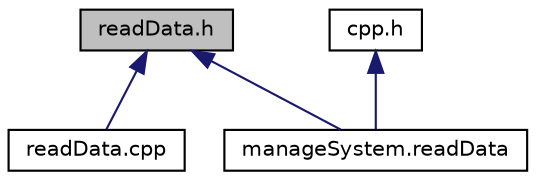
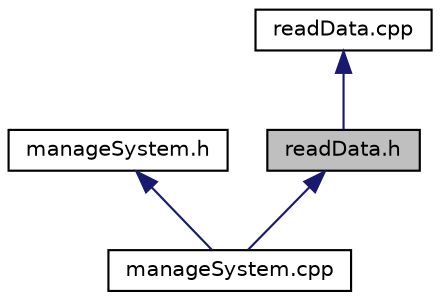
(376, 30) -> (118, 150)
(122, 100) -> (344, 101)
(376, 150) -> (230, 271)
